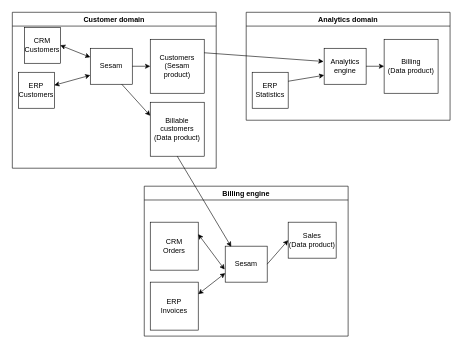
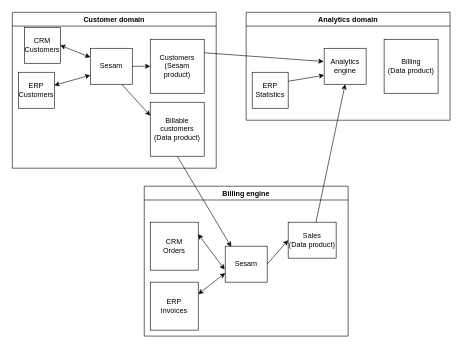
(378, 66) -> none
none -> (330, 155)
